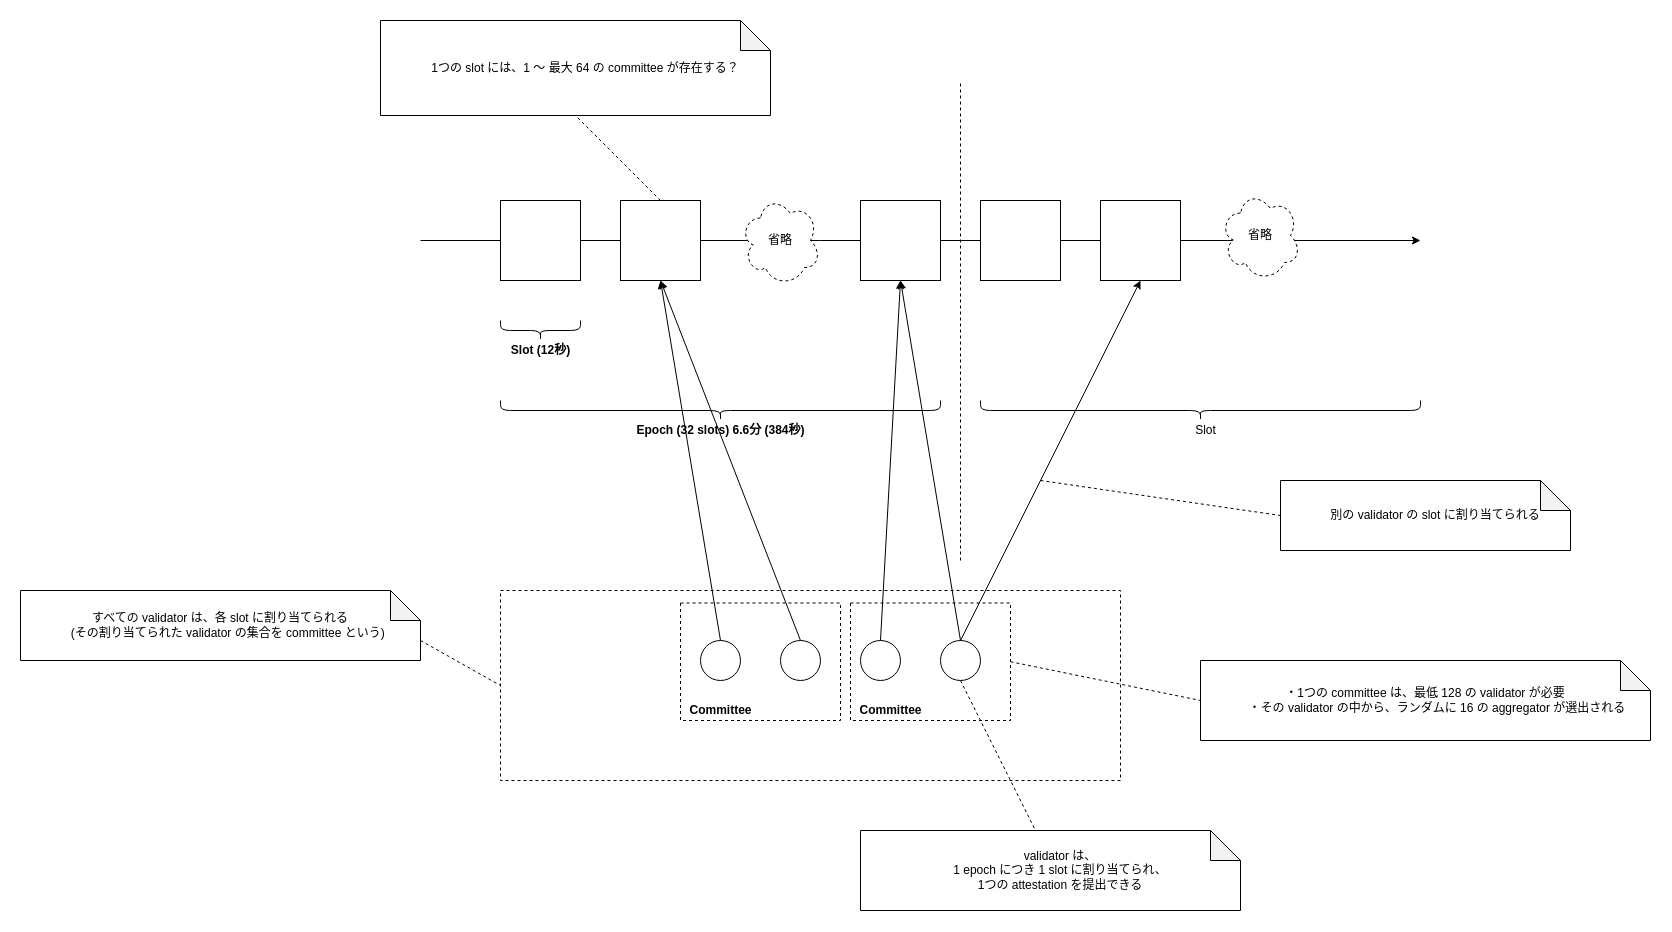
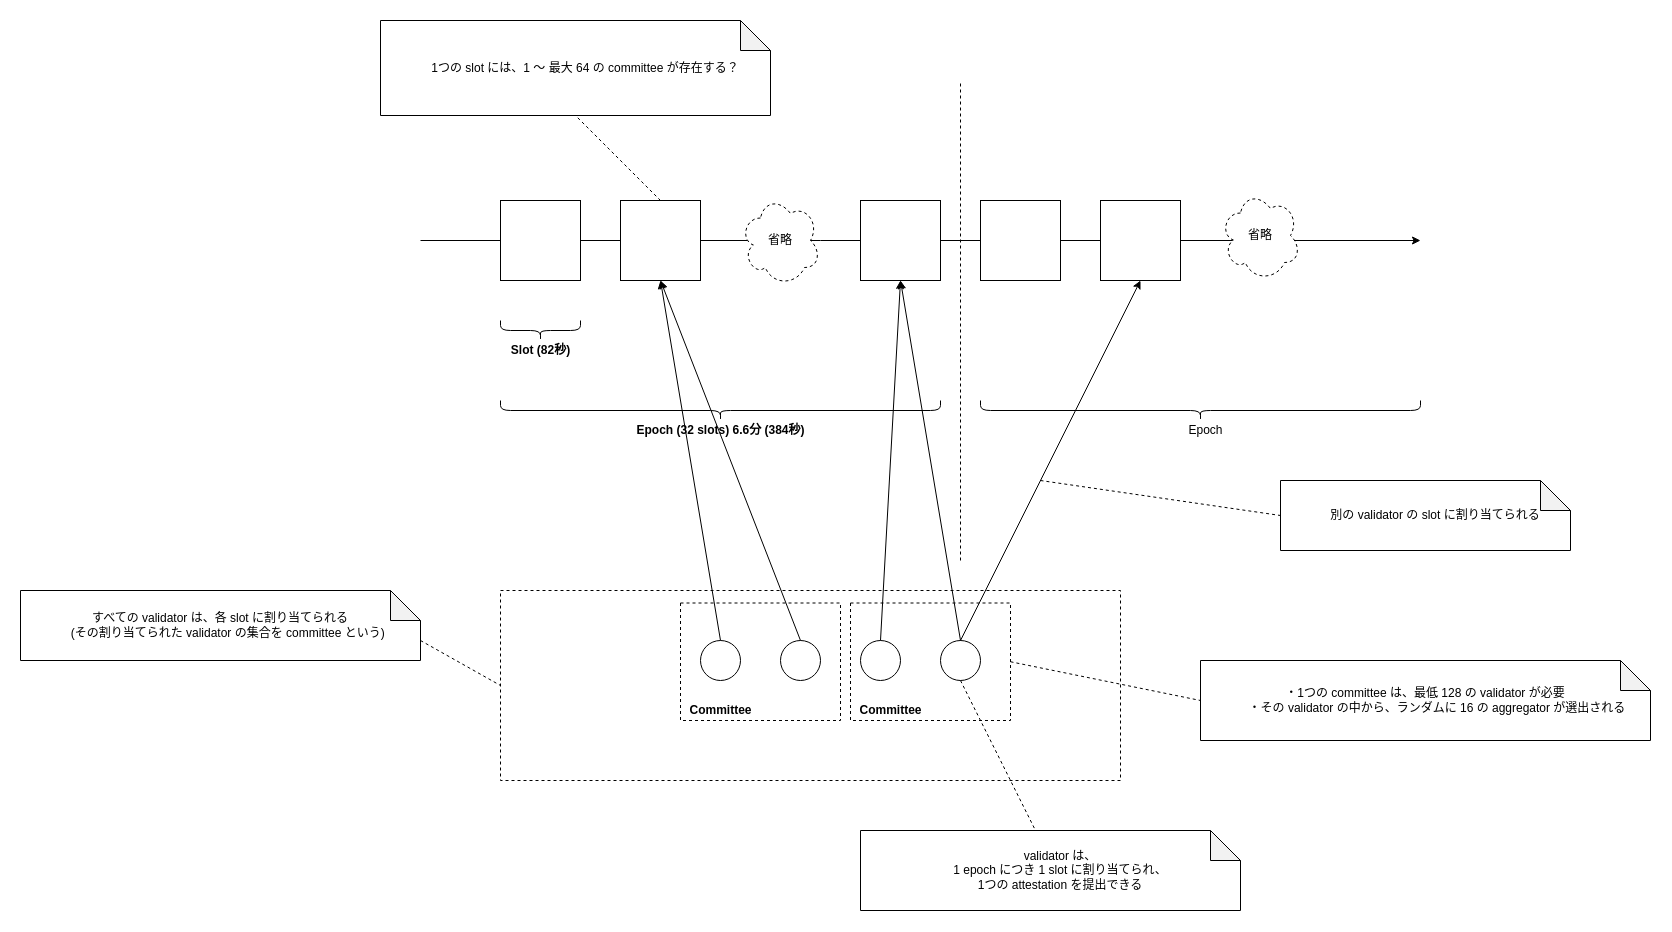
(541, 351) -> (541, 351)
(1206, 431) -> (1206, 431)
